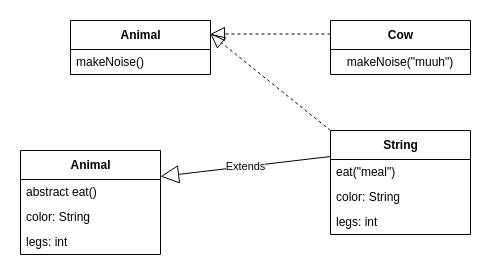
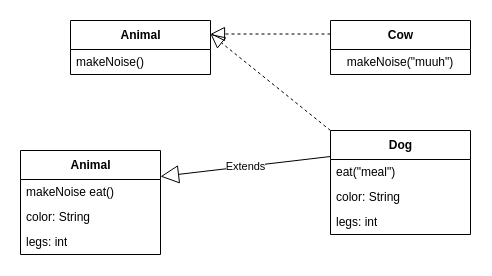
(401, 146) -> (401, 146)
(72, 193) -> (74, 193)
